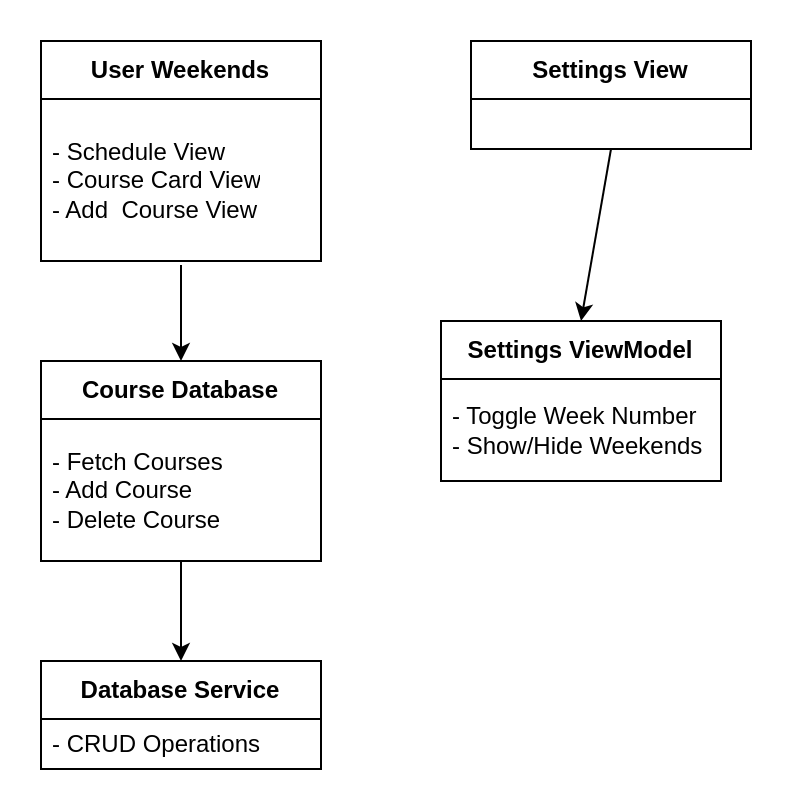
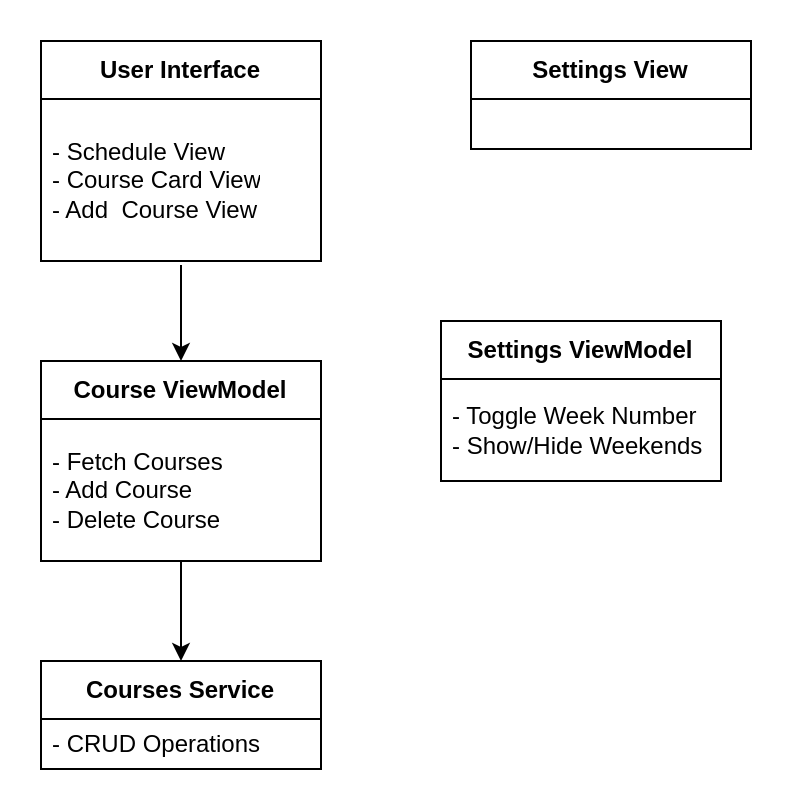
(181, 71) -> (181, 71)
(597, 230) -> none
(181, 391) -> (181, 391)
(181, 691) -> (181, 691)
